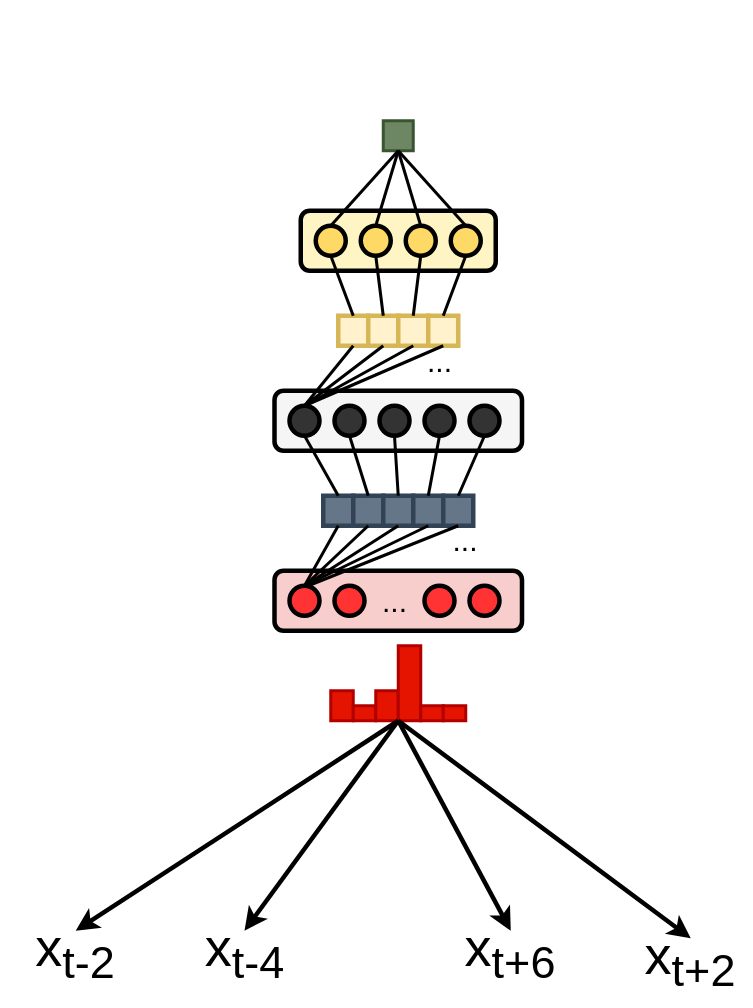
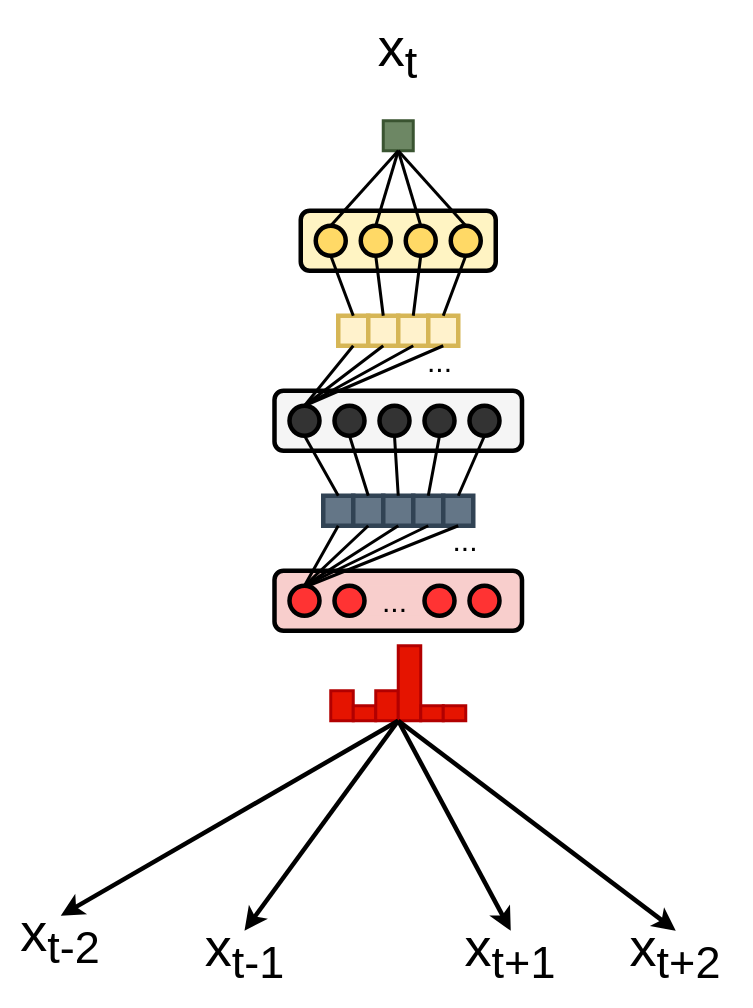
none -> (398, 53)
(76, 953) -> (61, 938)
(245, 953) -> (245, 953)
(511, 953) -> (511, 953)
(691, 961) -> (676, 953)
